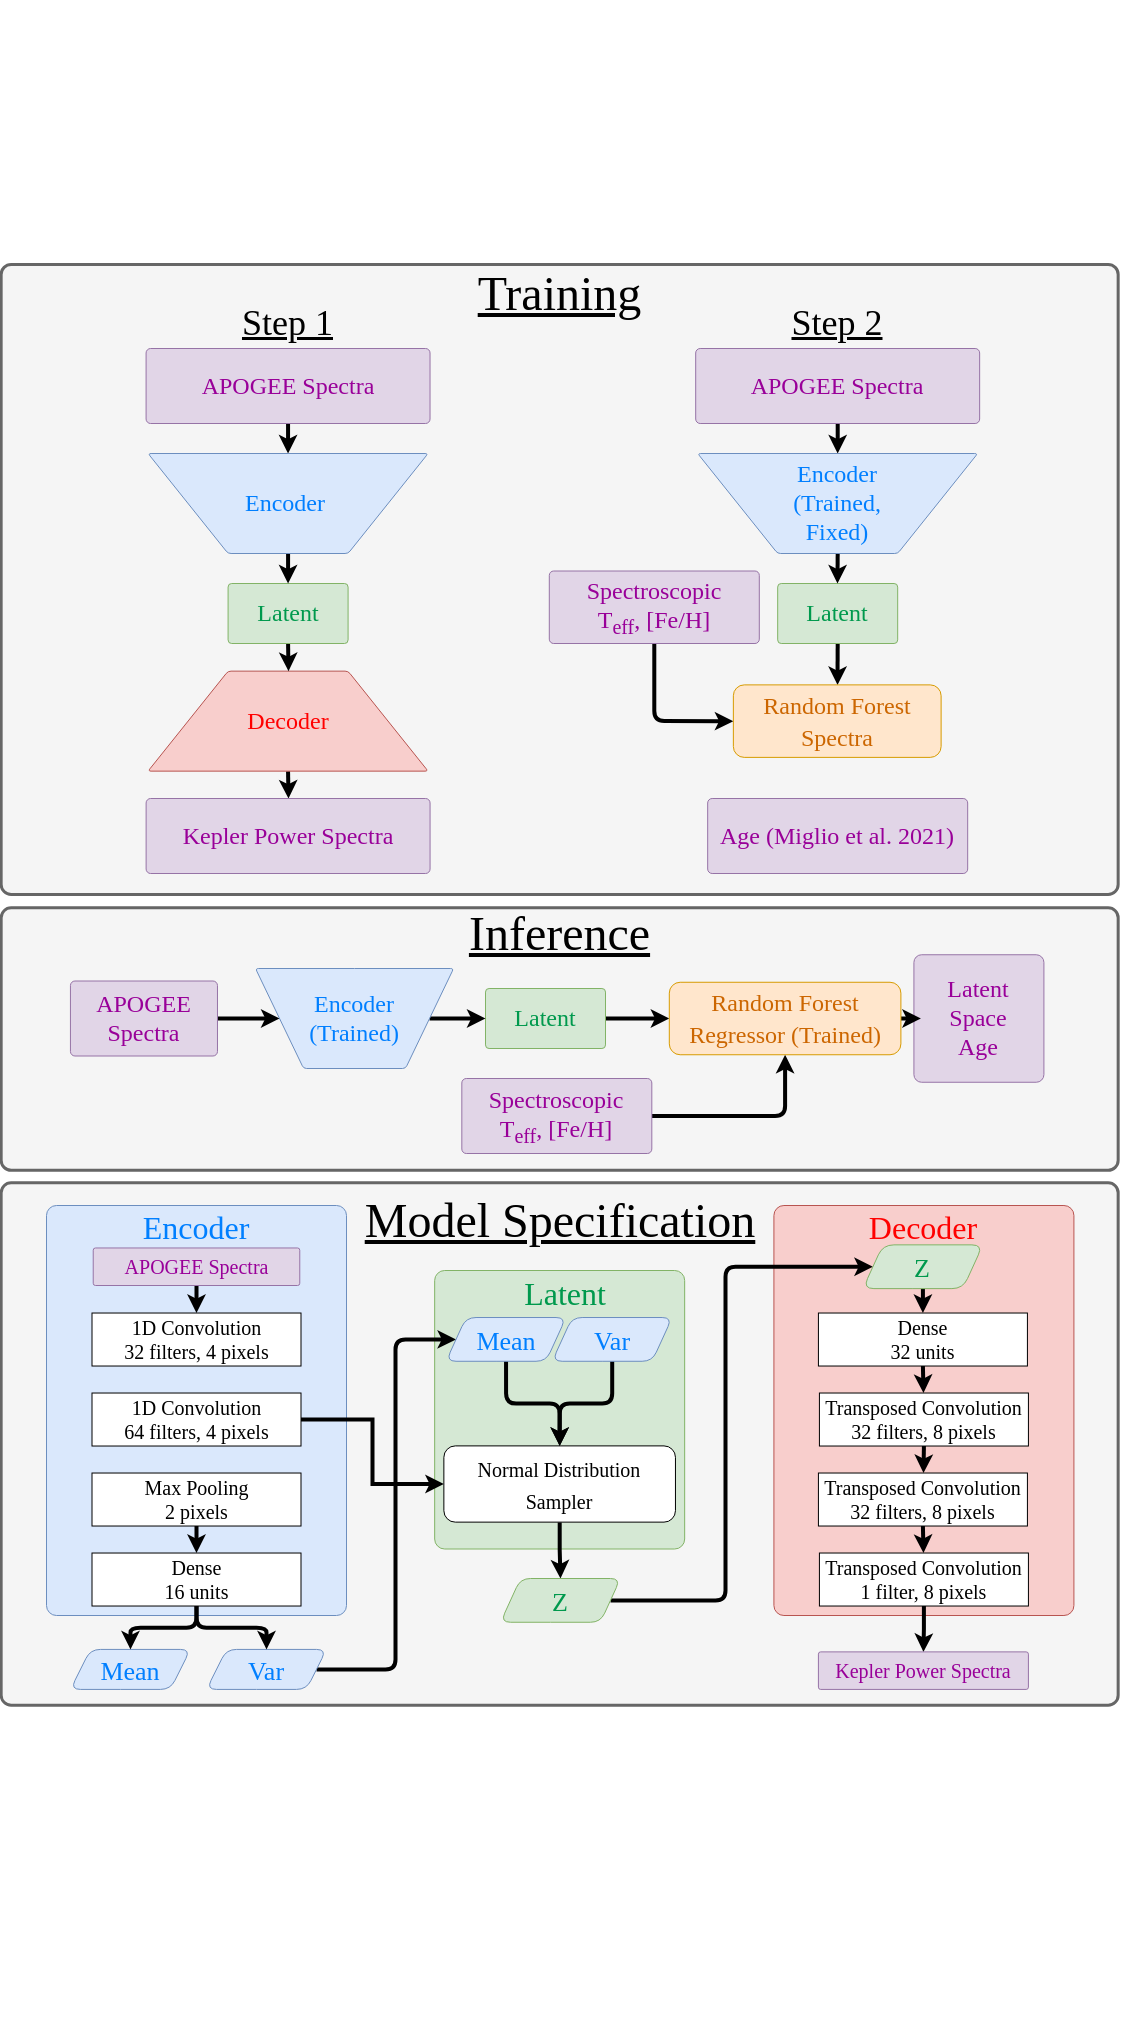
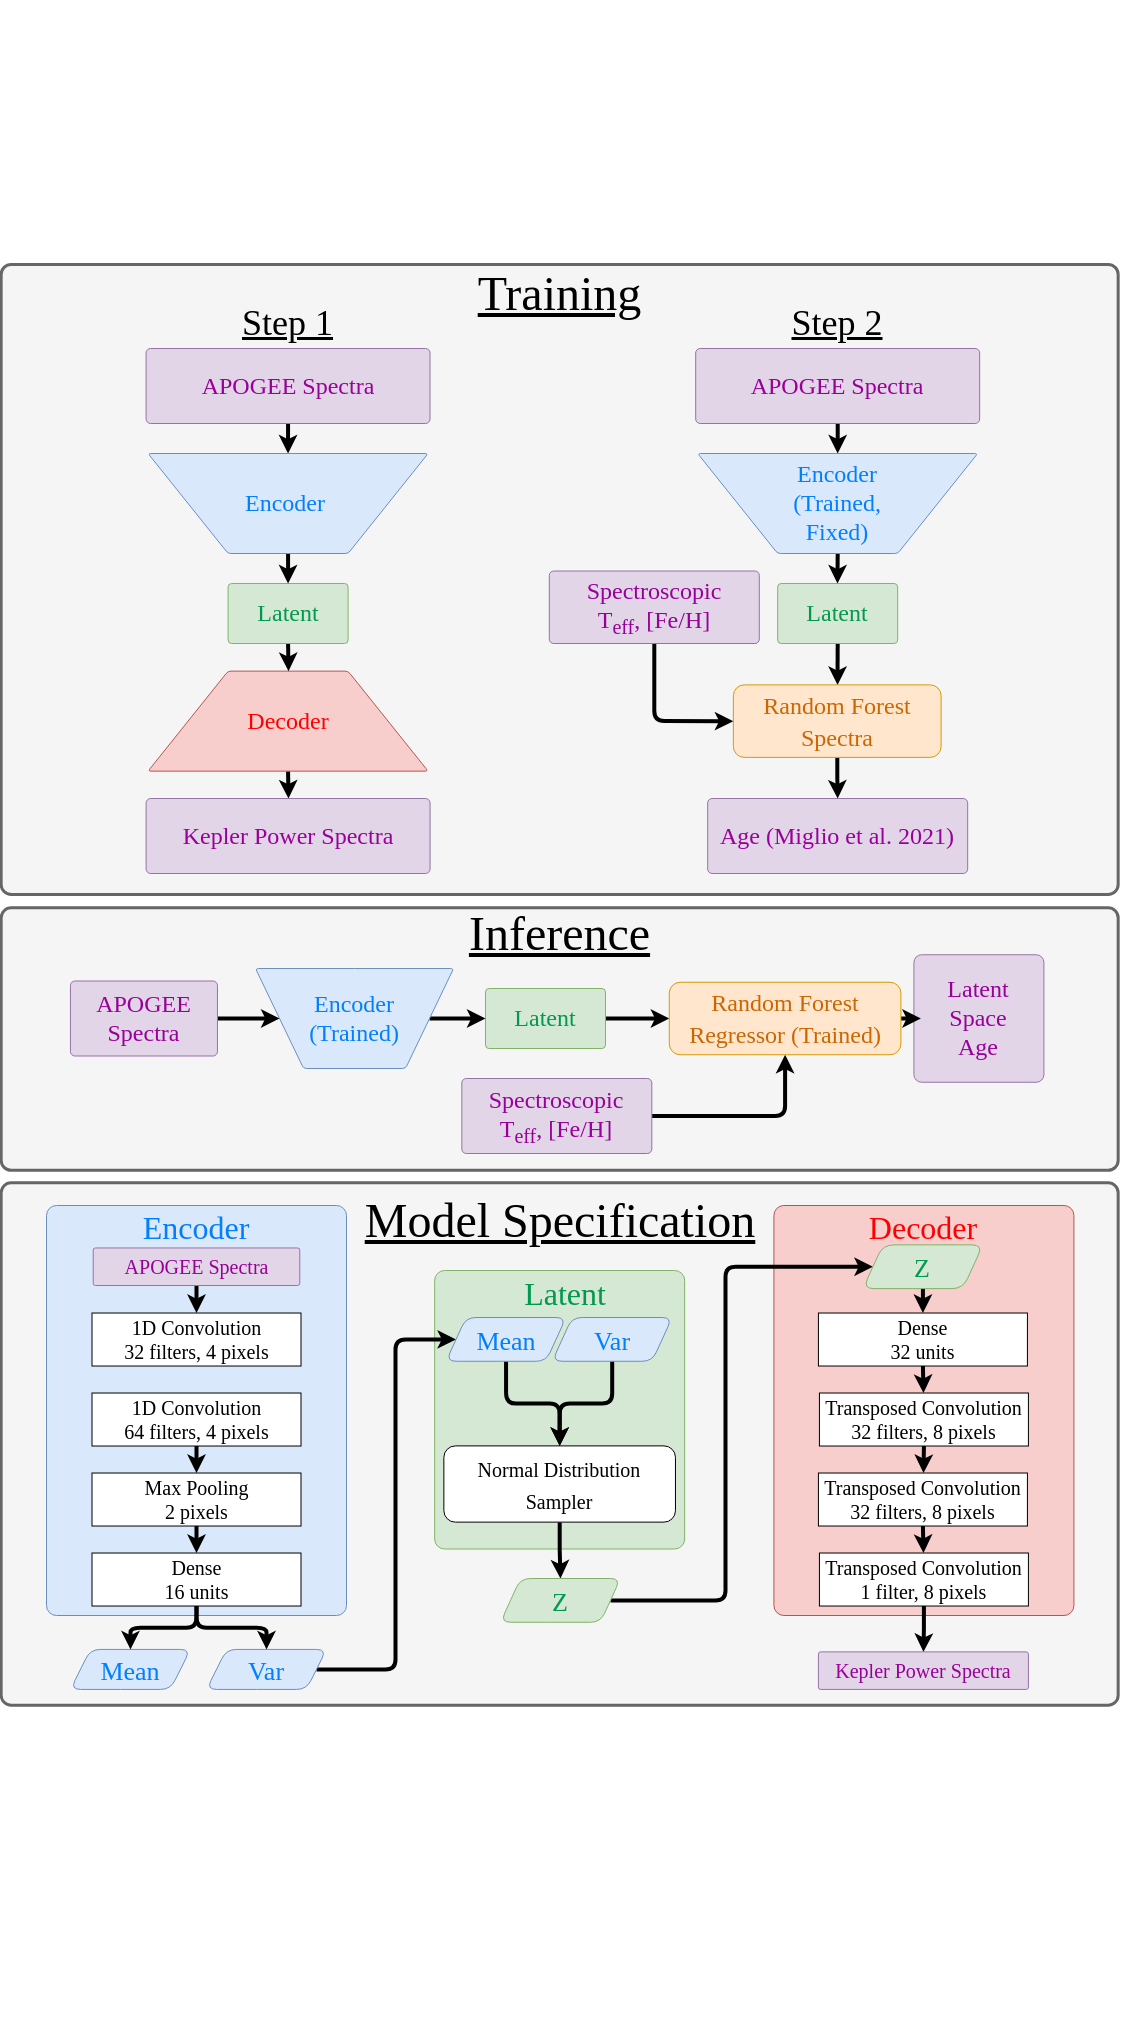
none -> (837, 772)
(373, 1446) -> (197, 1465)
